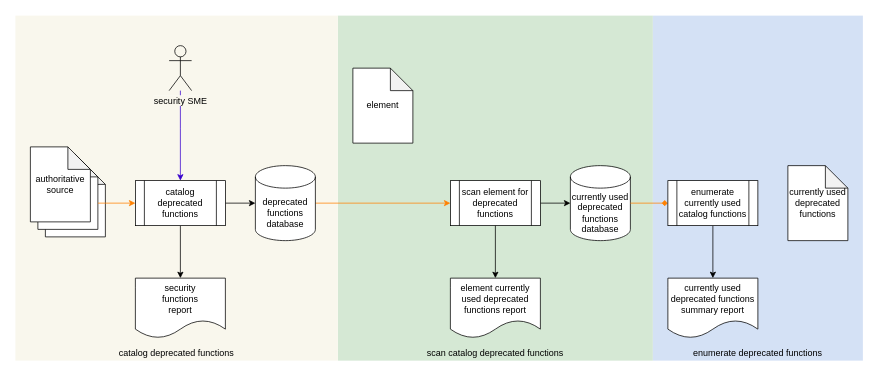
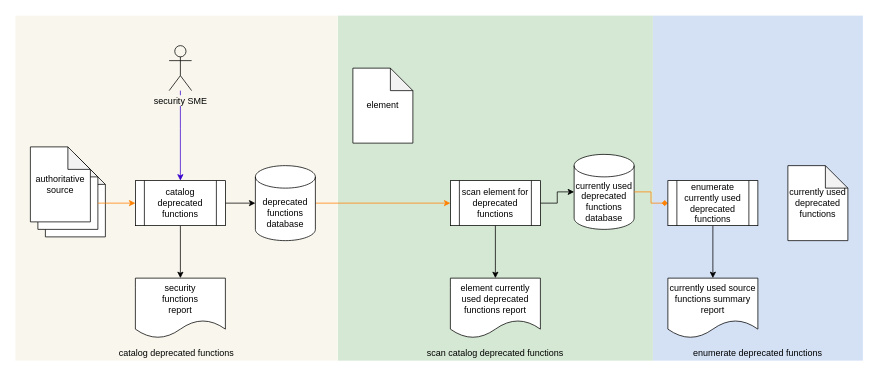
(600, 203) -> (604, 192)
(713, 203) -> (713, 203)
(713, 299) -> (713, 299)
